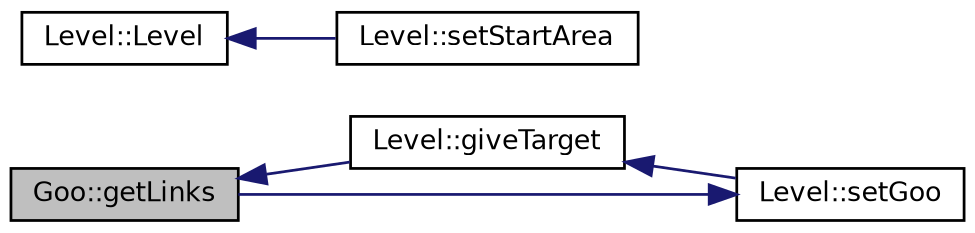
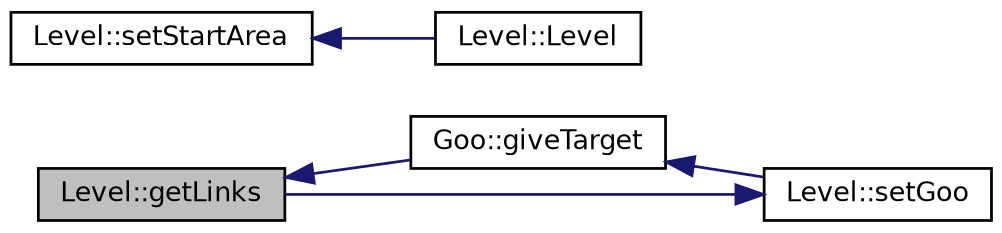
(296, 38) -> (388, 38)
(488, 142) -> (538, 142)
(125, 194) -> (162, 194)
